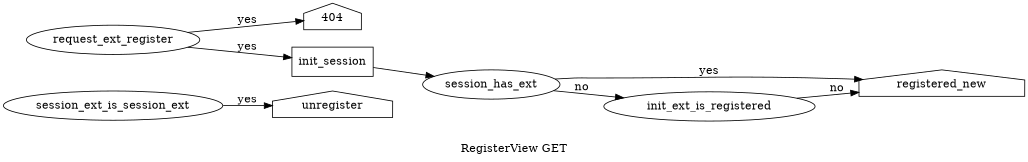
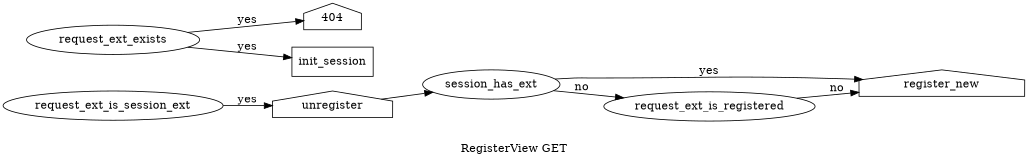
(113, 40) -> (113, 40)
(400, 71) -> (403, 96)
(942, 84) -> (942, 84)
(113, 106) -> (113, 106)
(709, 106) -> (709, 106)
